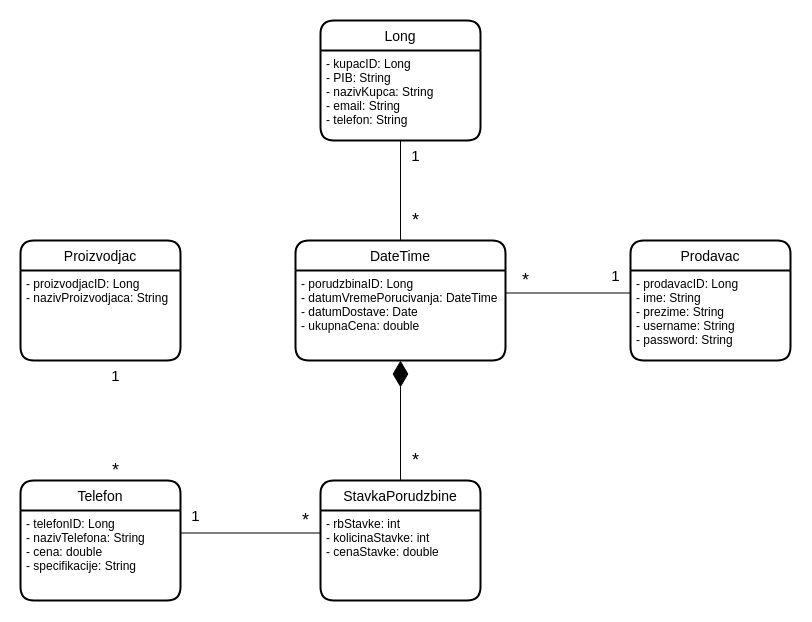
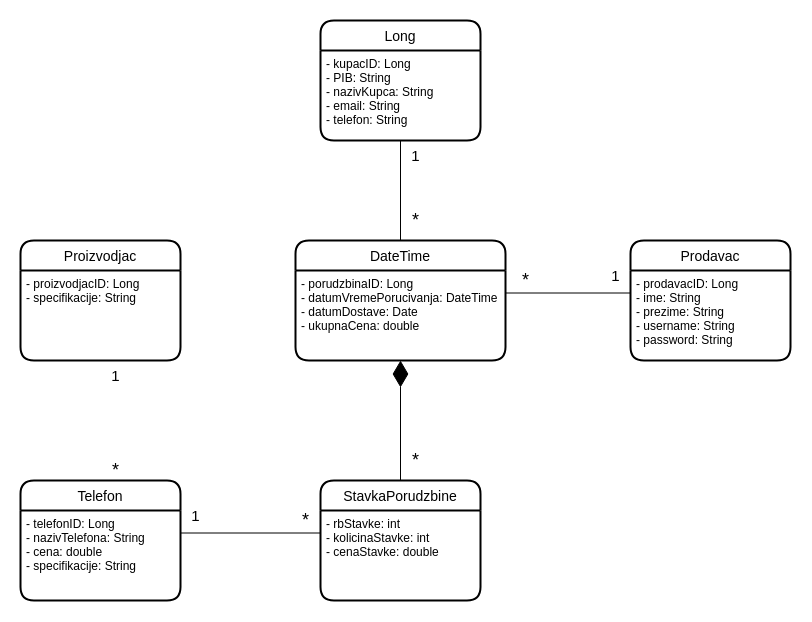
(90, 284) -> (90, 284)
